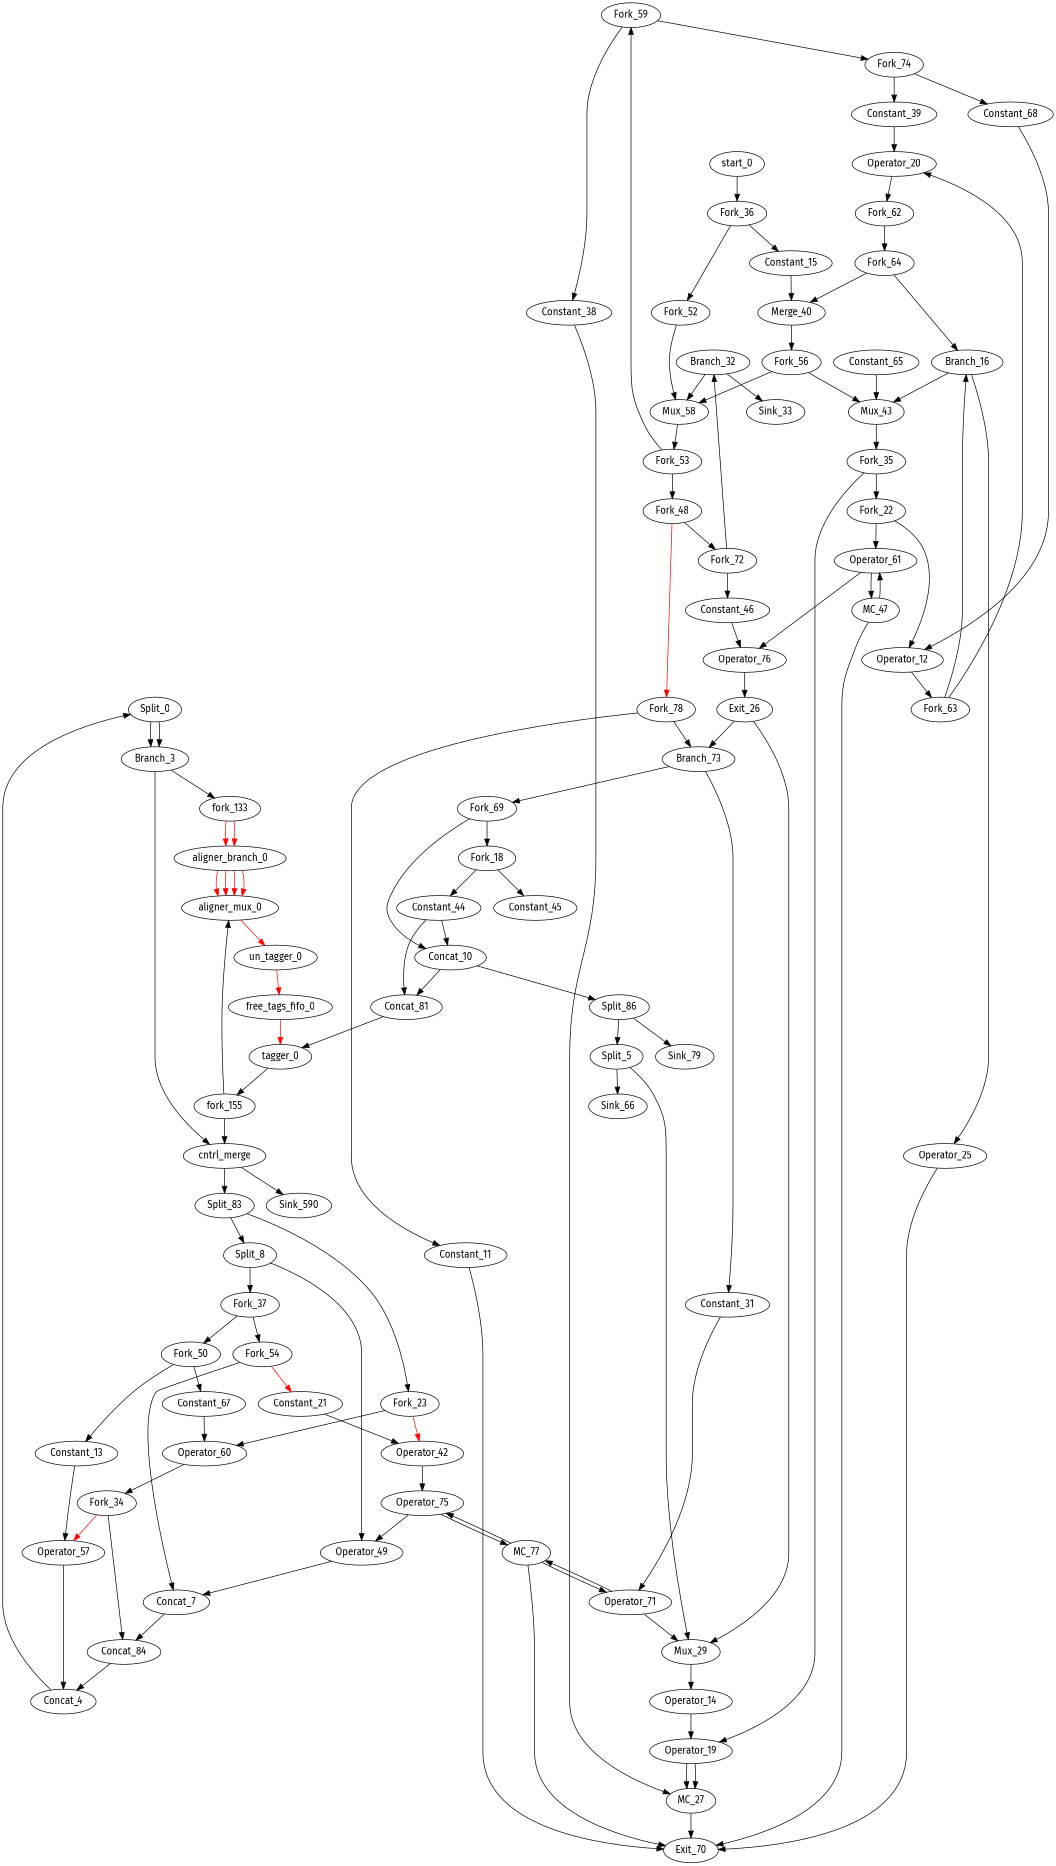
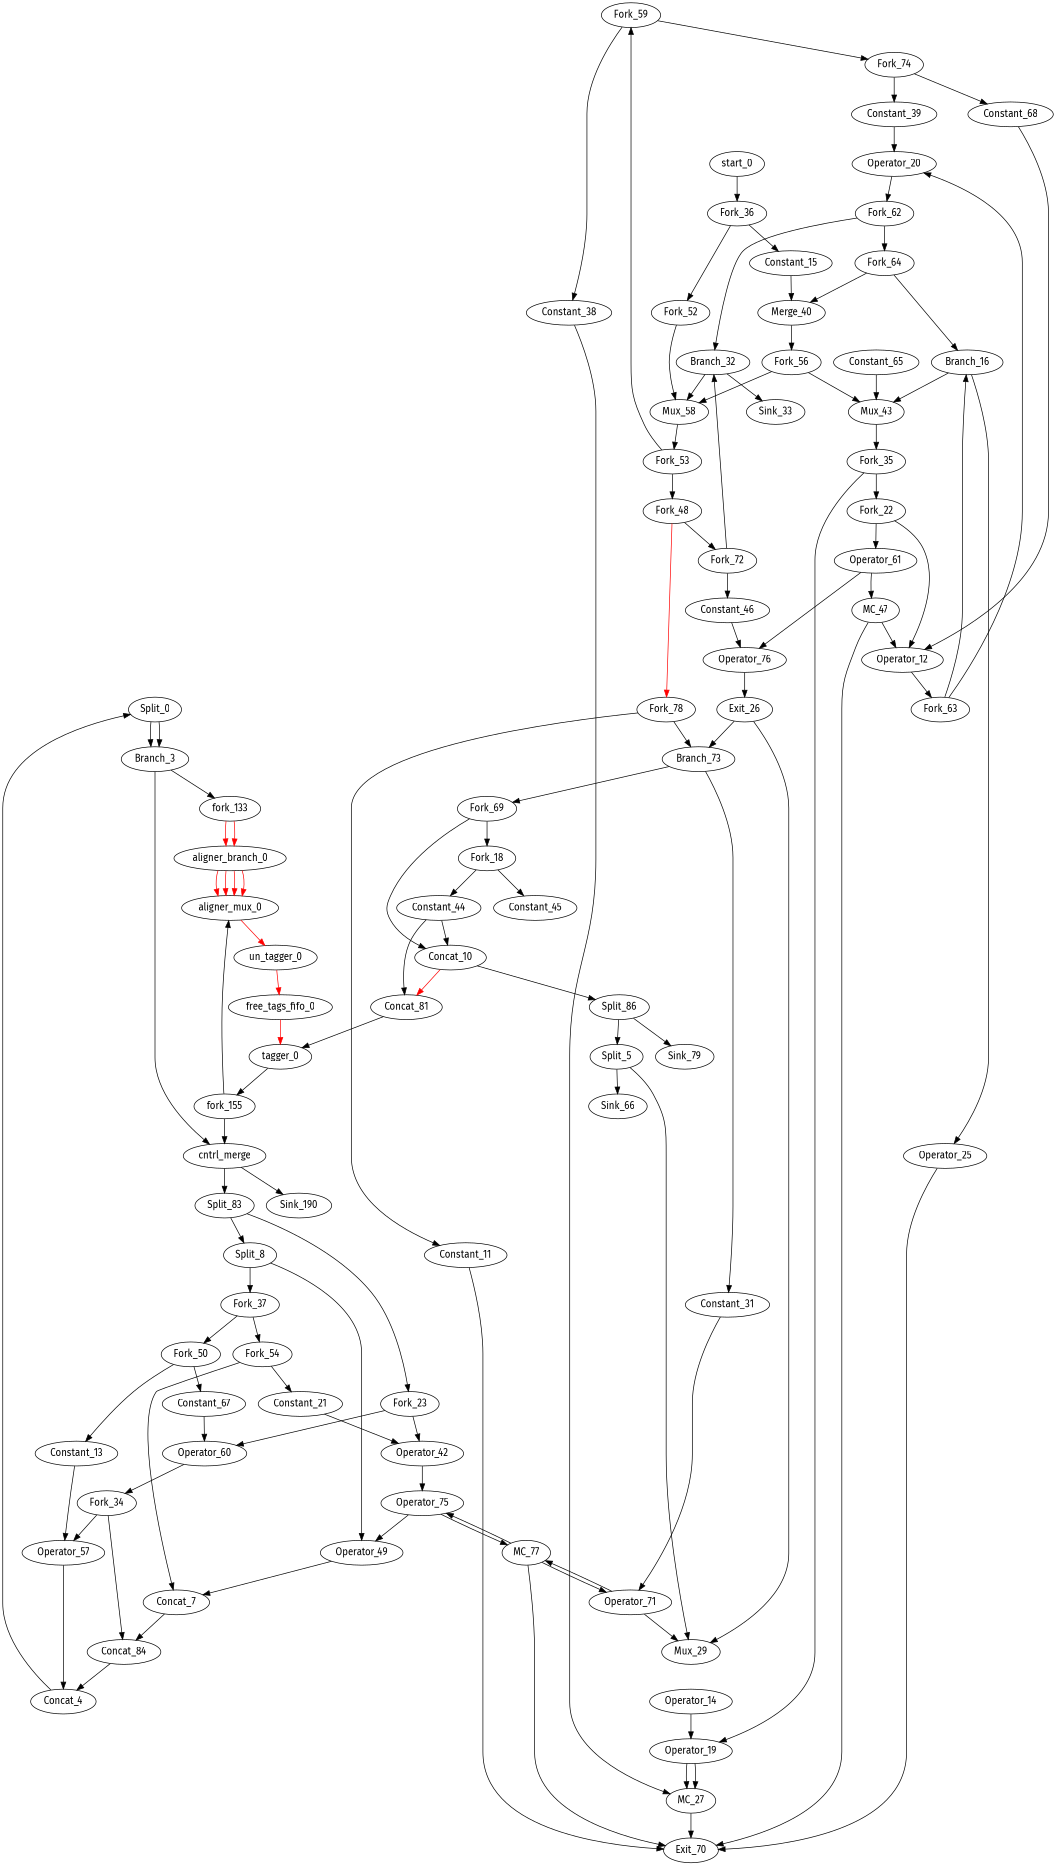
none -> (753, 244)
(880, 589) -> (887, 632)
(431, 980) -> (431, 980)
(299, 1206) -> (299, 1206)
(279, 1376) -> (279, 1376)
(415, 1425) -> (415, 1425)
(88, 1525) -> (88, 1525)
(691, 1673) -> none
